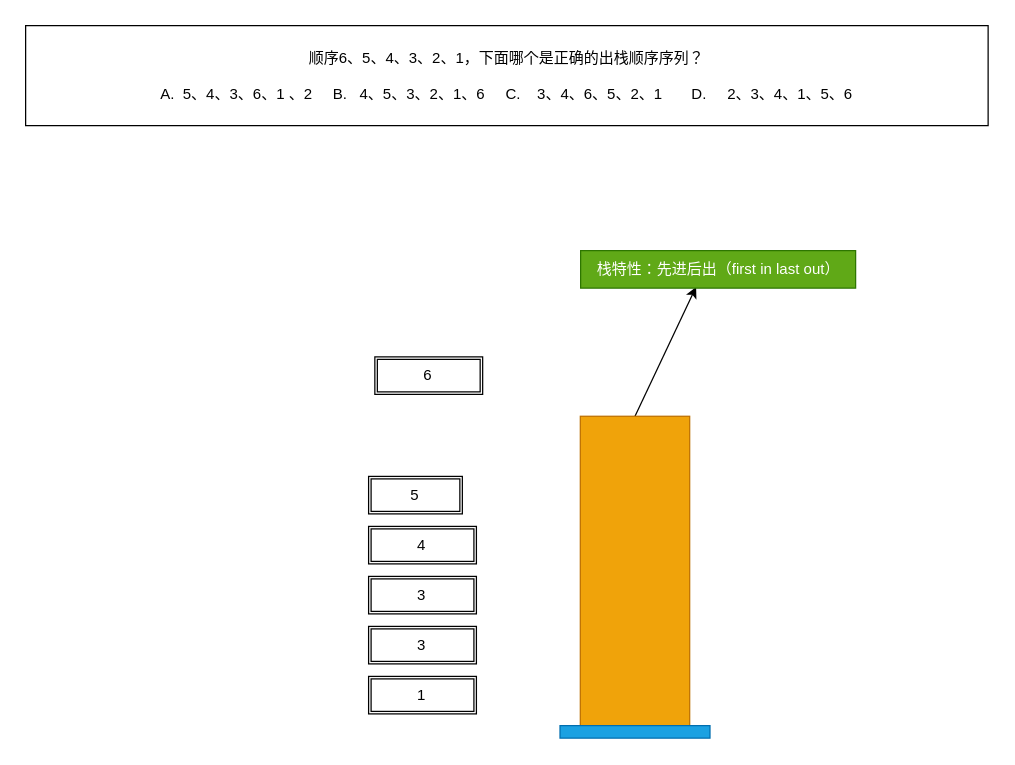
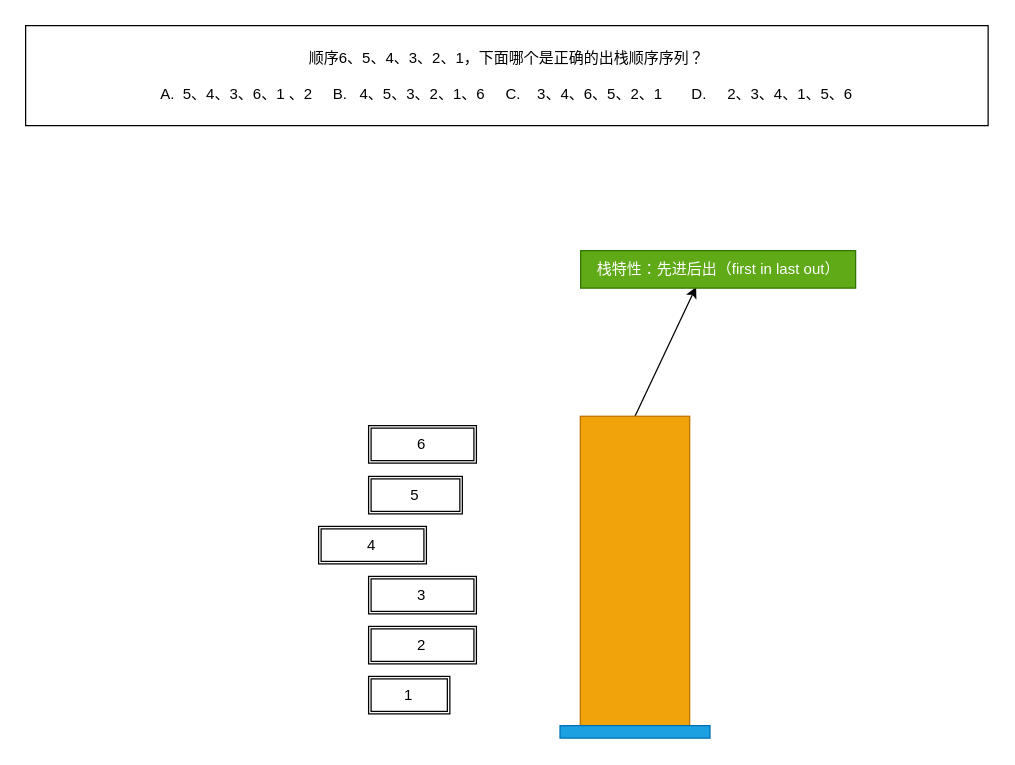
(429, 376) -> (423, 444)
(423, 545) -> (373, 545)
(422, 646) -> (422, 646)
(423, 695) -> (409, 695)
